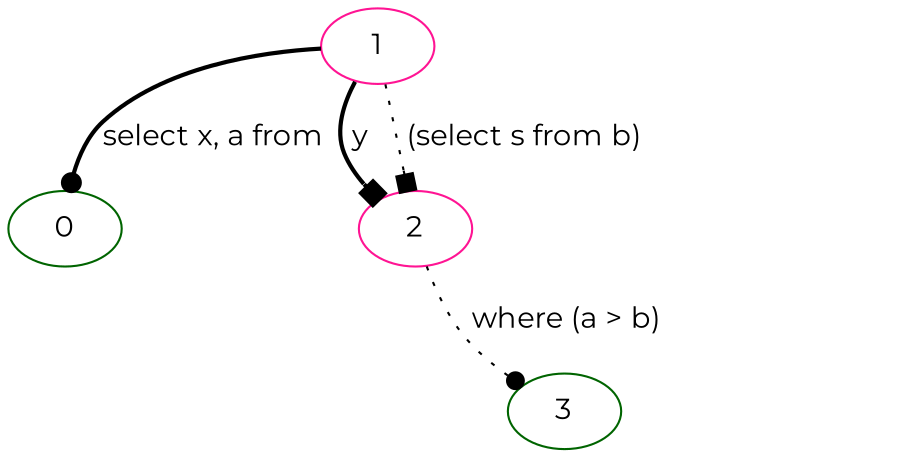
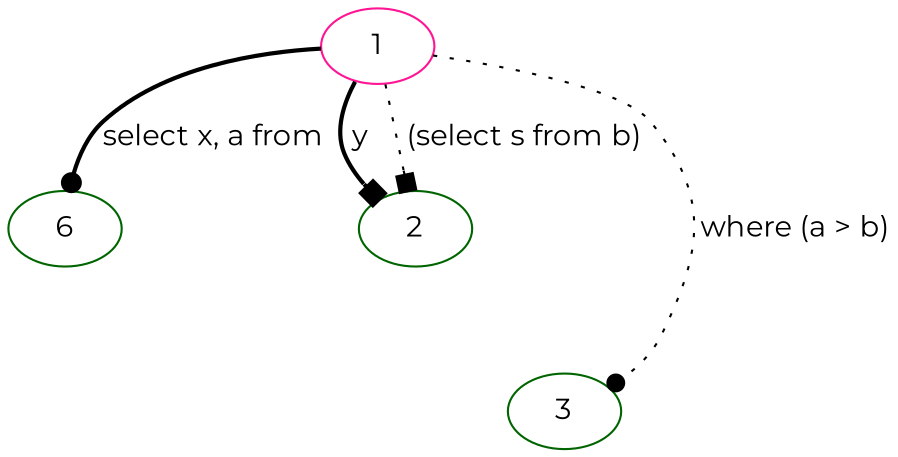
(65, 229) -> (65, 229)
(416, 229) -> (416, 229)
(458, 328) -> (668, 145)
